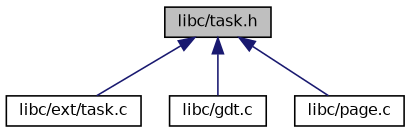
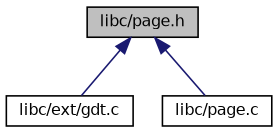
(218, 22) -> (143, 22)
(74, 111) -> (70, 111)
(218, 111) -> none
